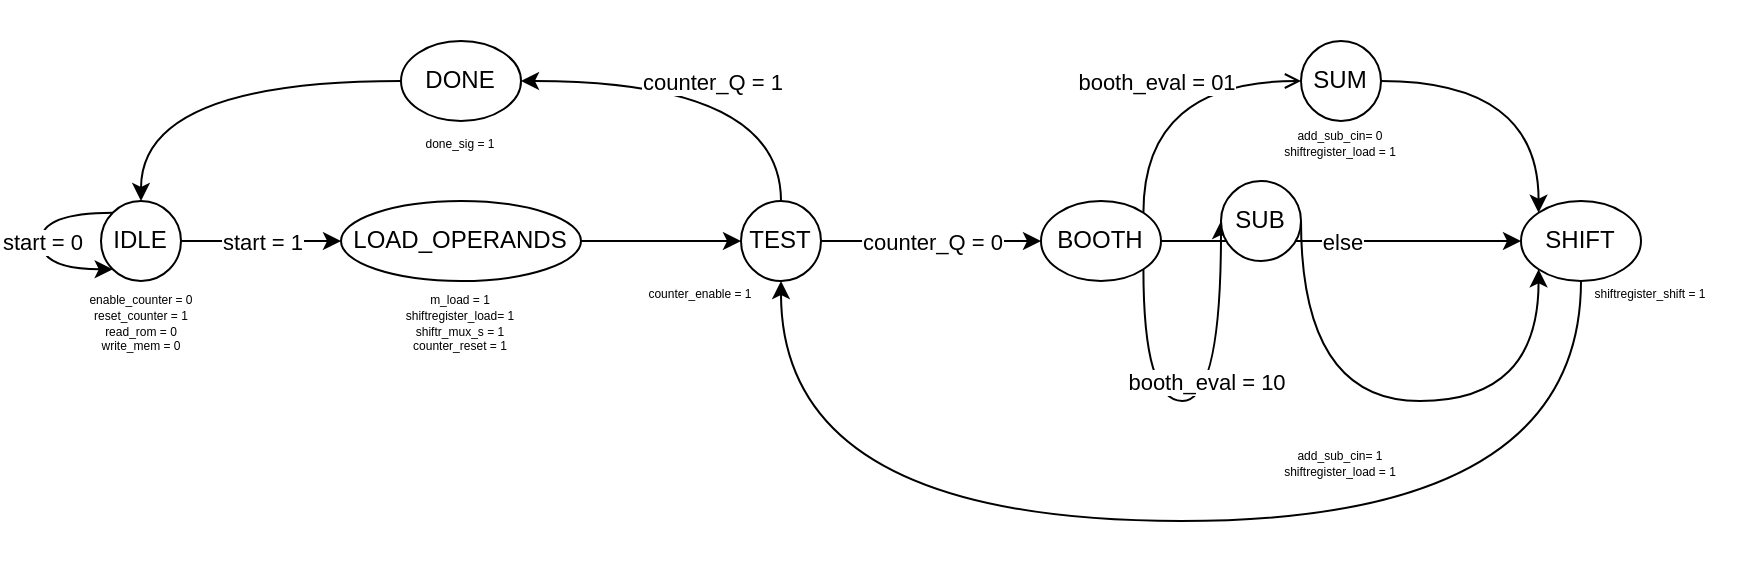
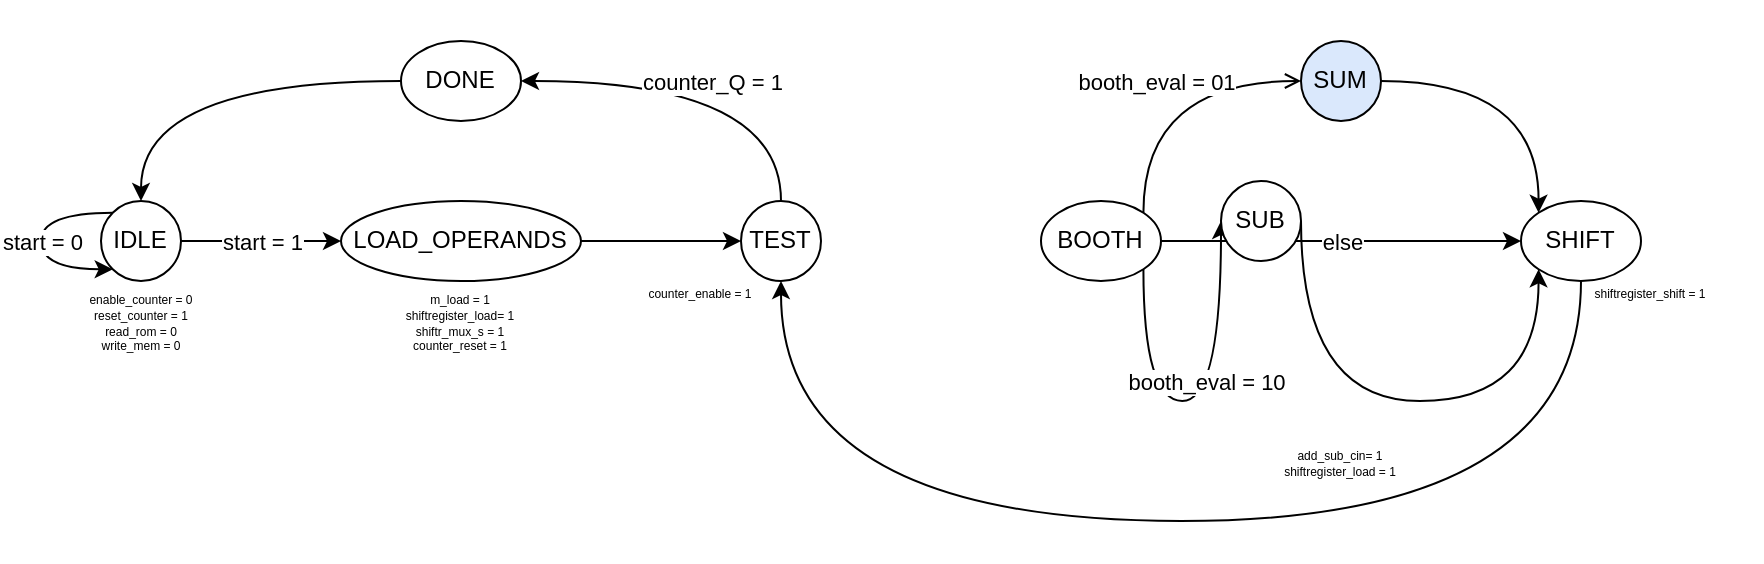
(1341, 81) -> (1341, 81)
(461, 141) -> none
(1341, 141) -> none
(879, 241) -> none
